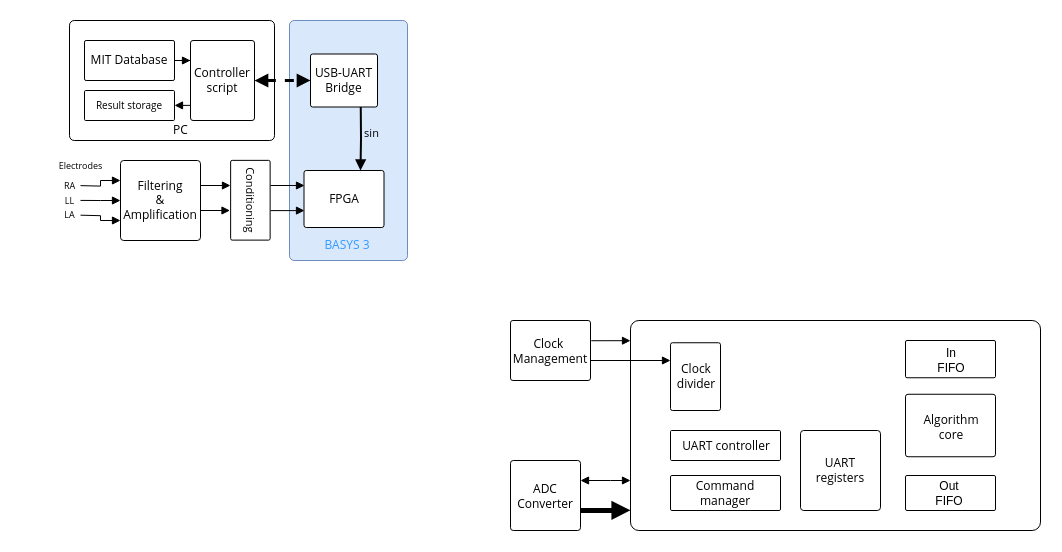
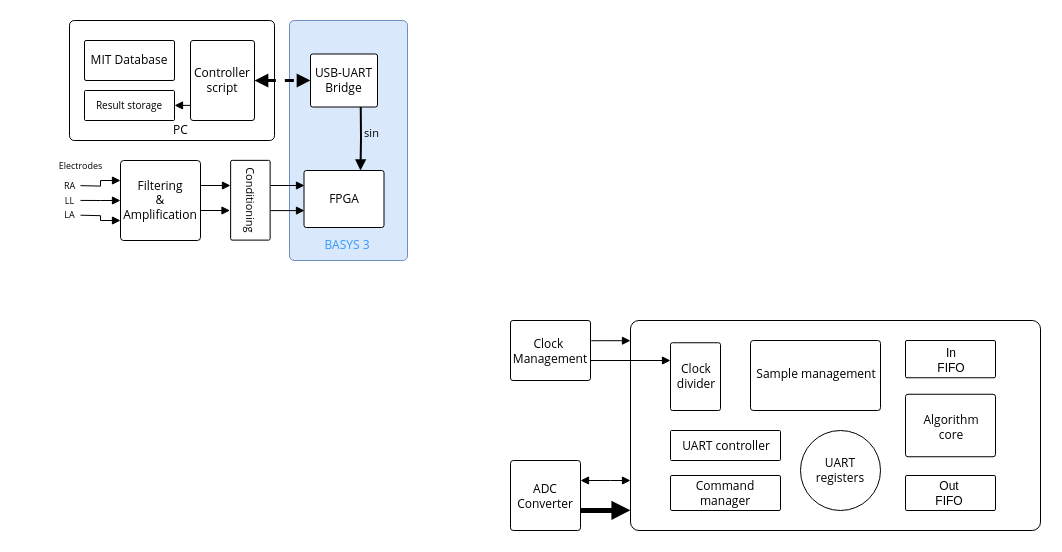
(176, 61) -> none
none -> (816, 376)
(841, 471) -> (841, 471)
